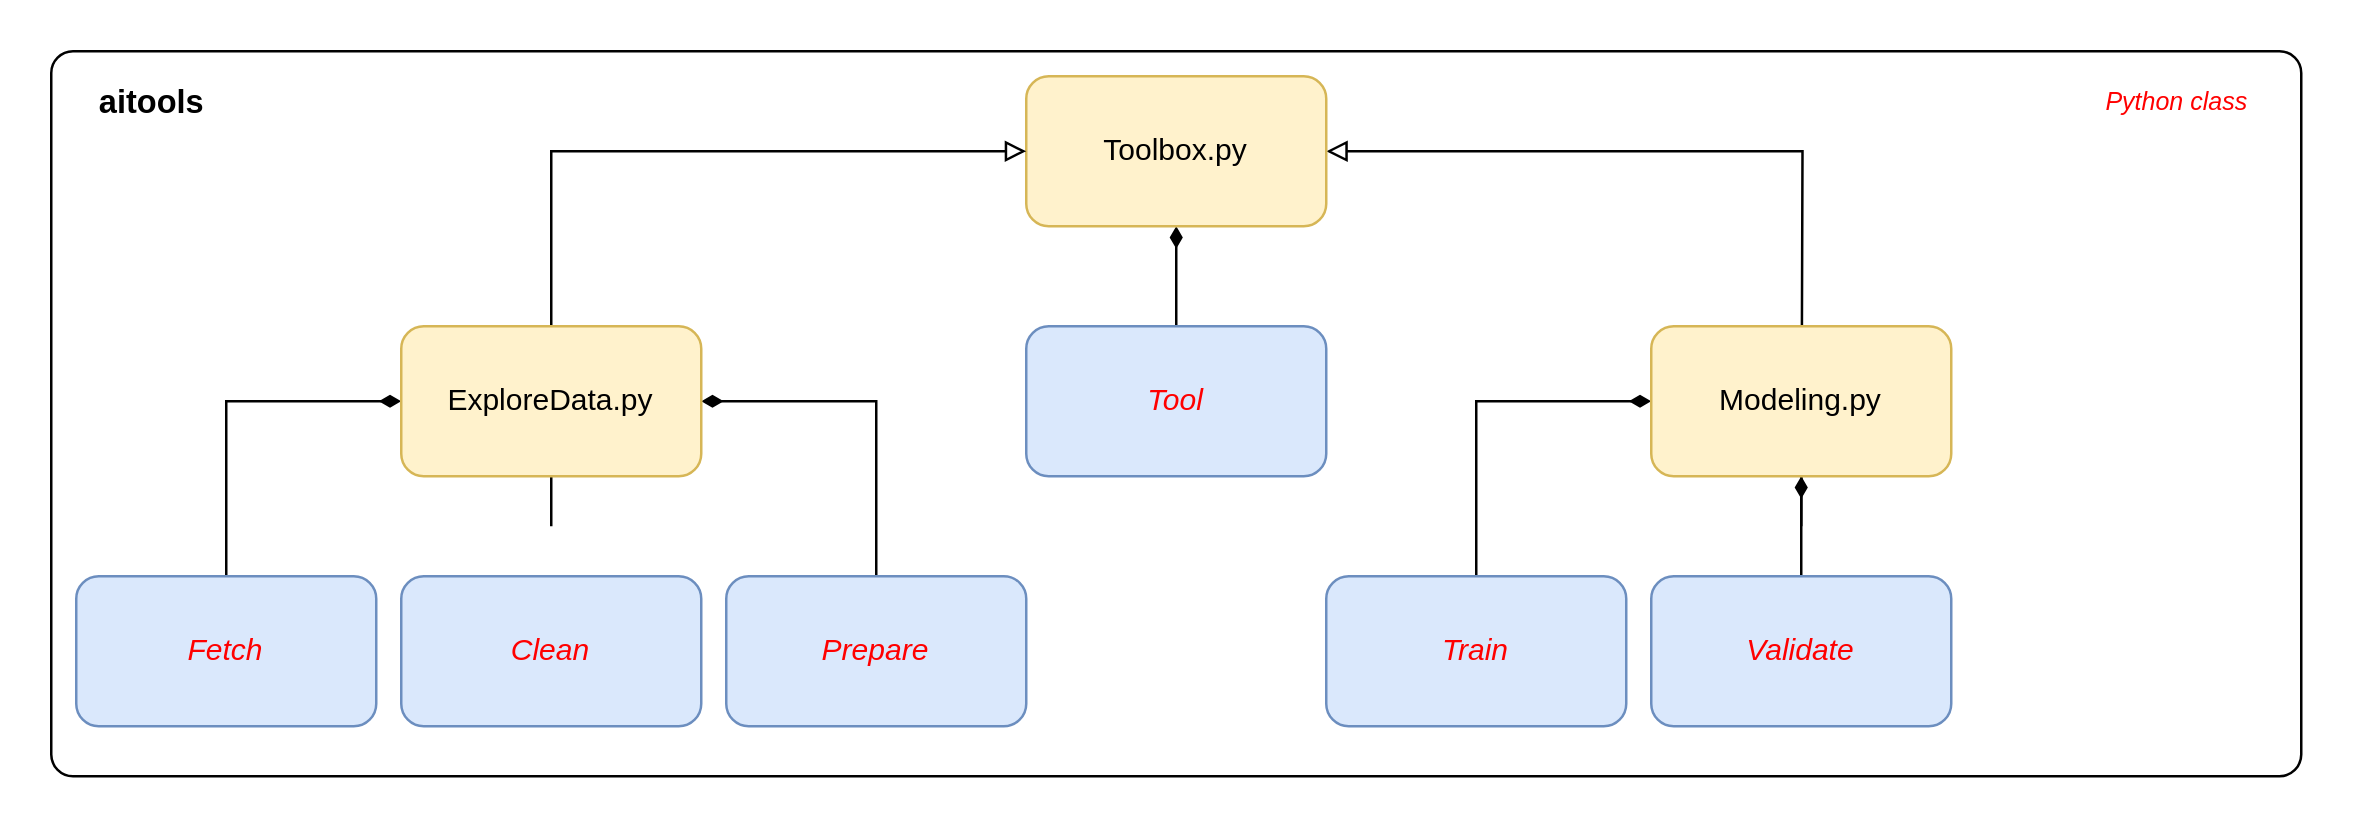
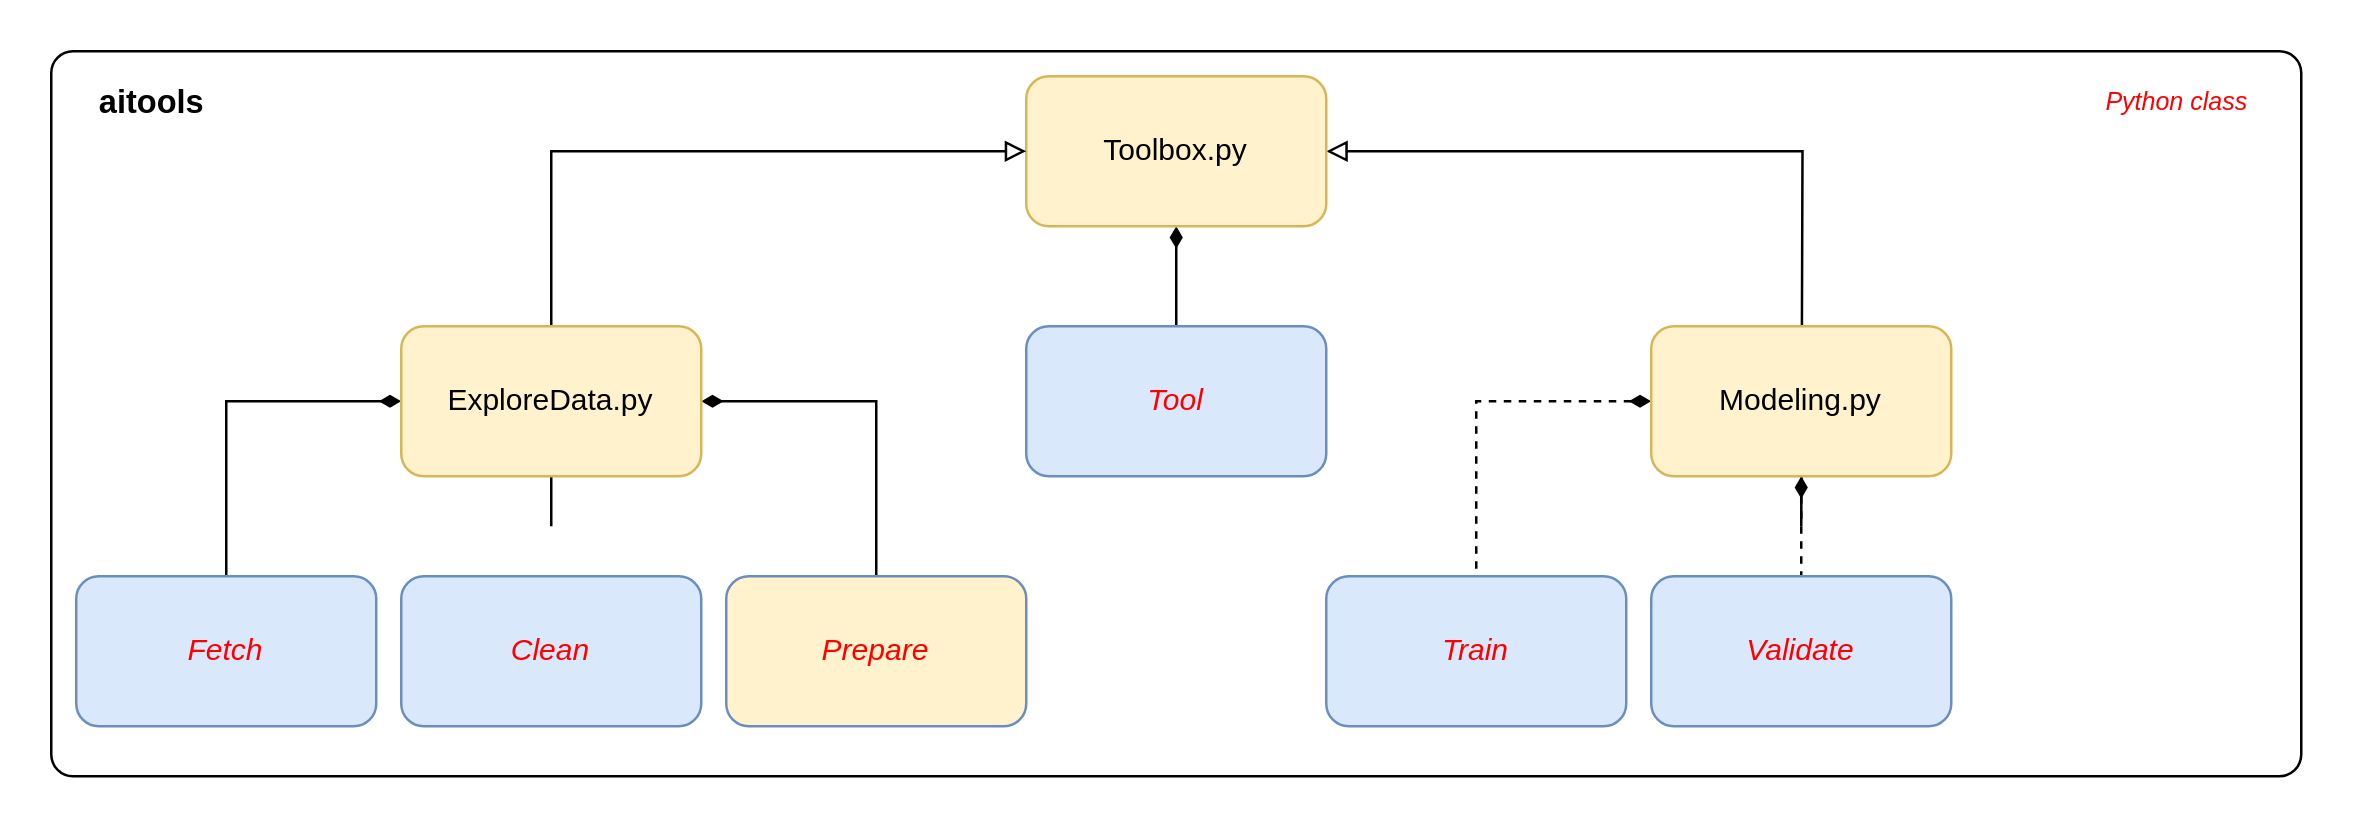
(1476, 412) -> (1476, 412)
(1801, 552) -> (1801, 552)
(876, 651) -> (876, 651)
